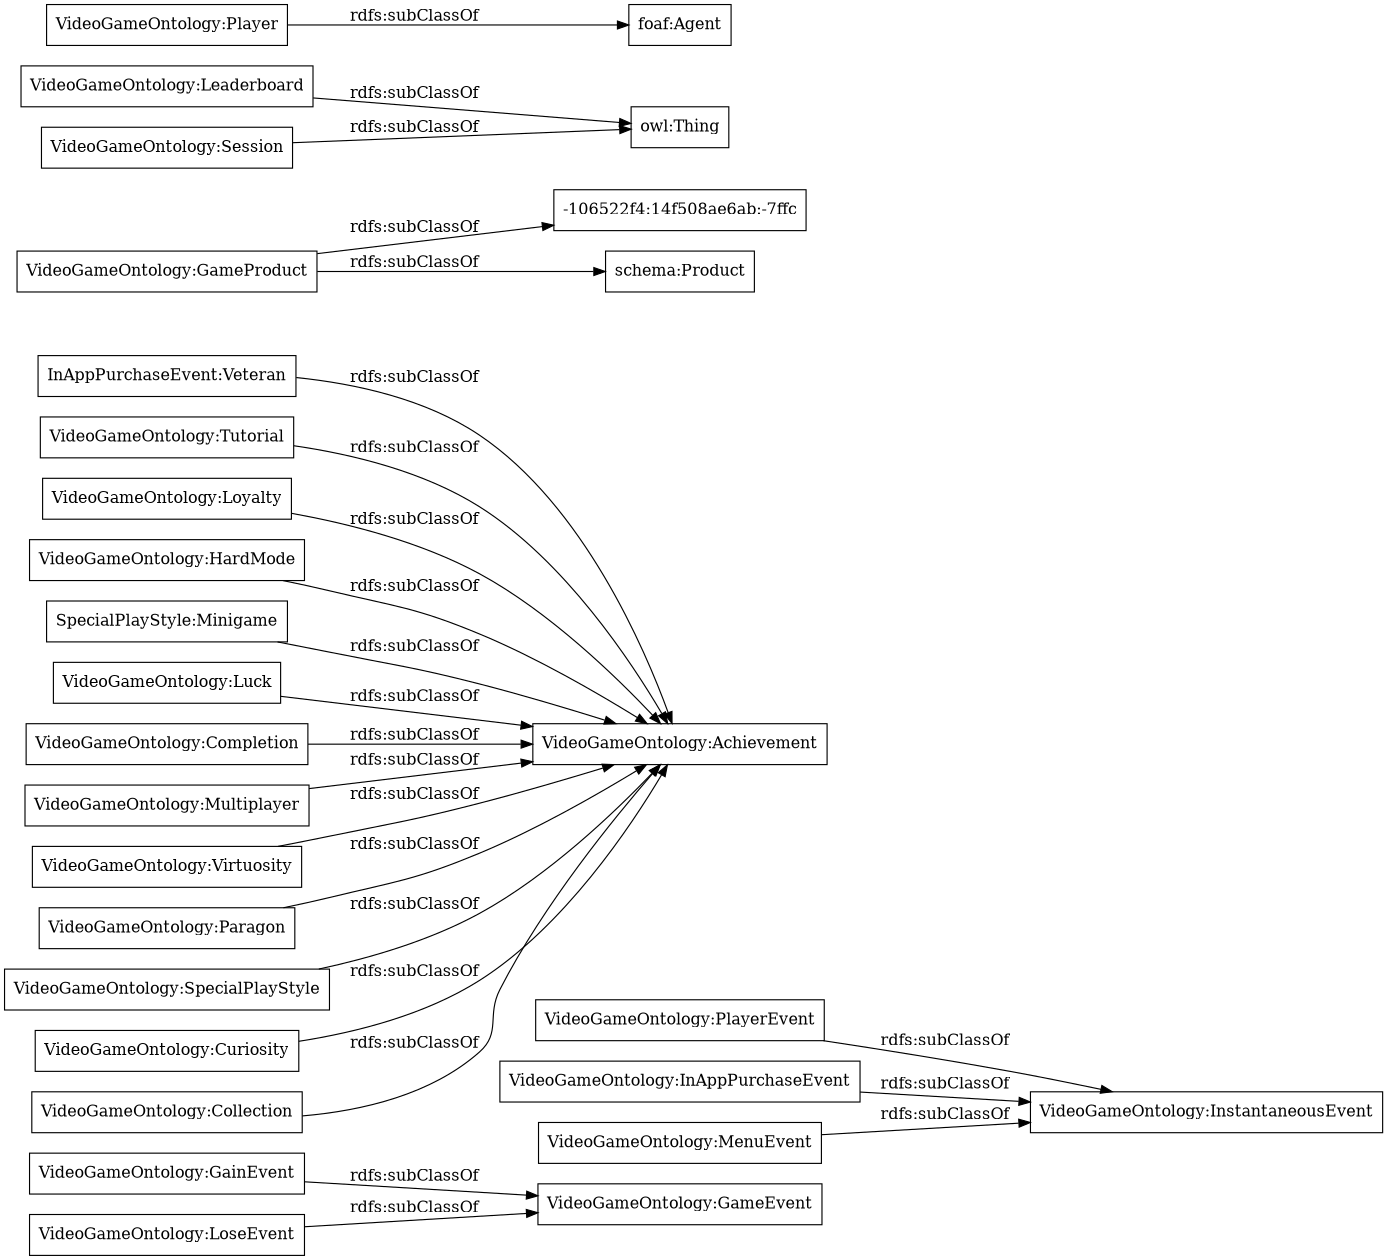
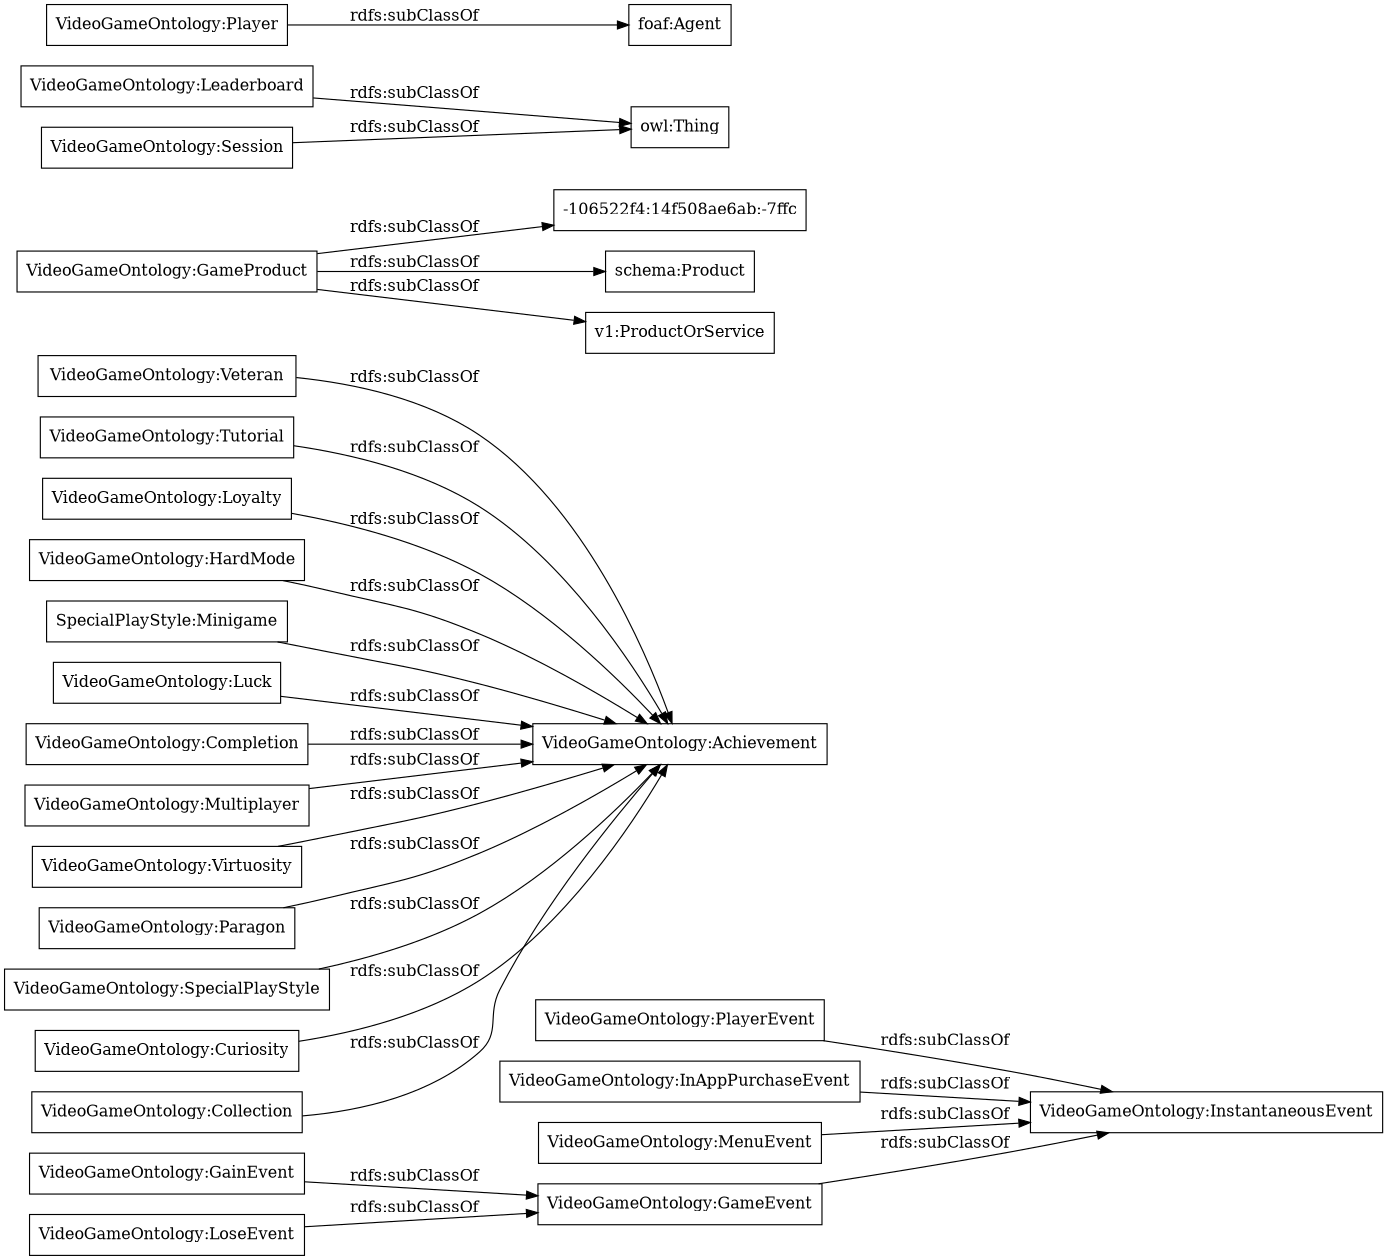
none -> (680, 333)
(167, 376) -> (167, 376)
none -> (958, 1161)
